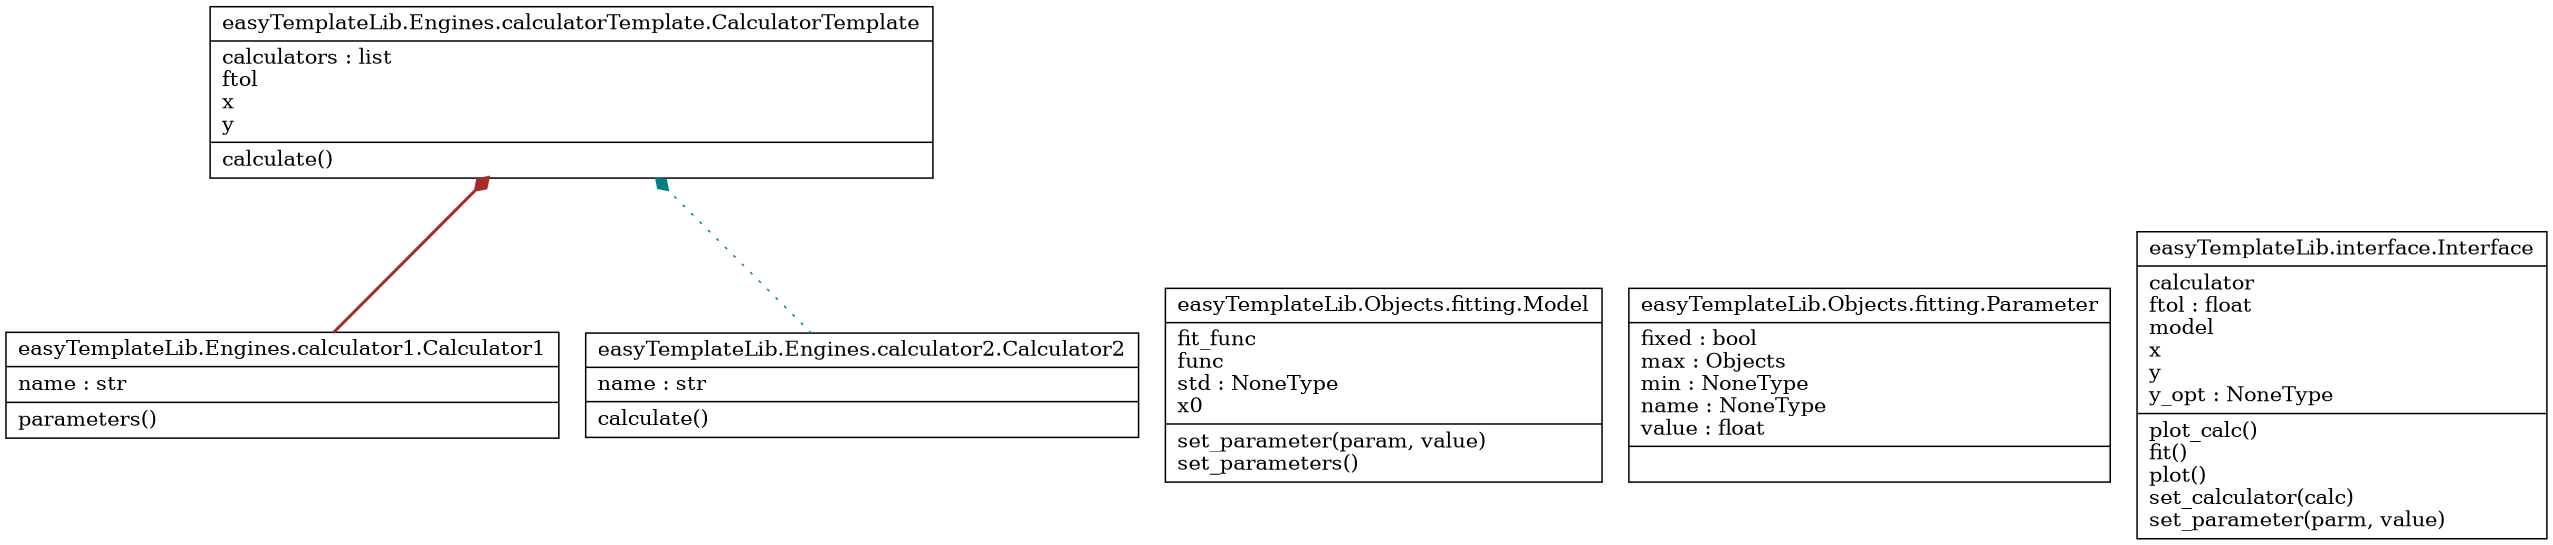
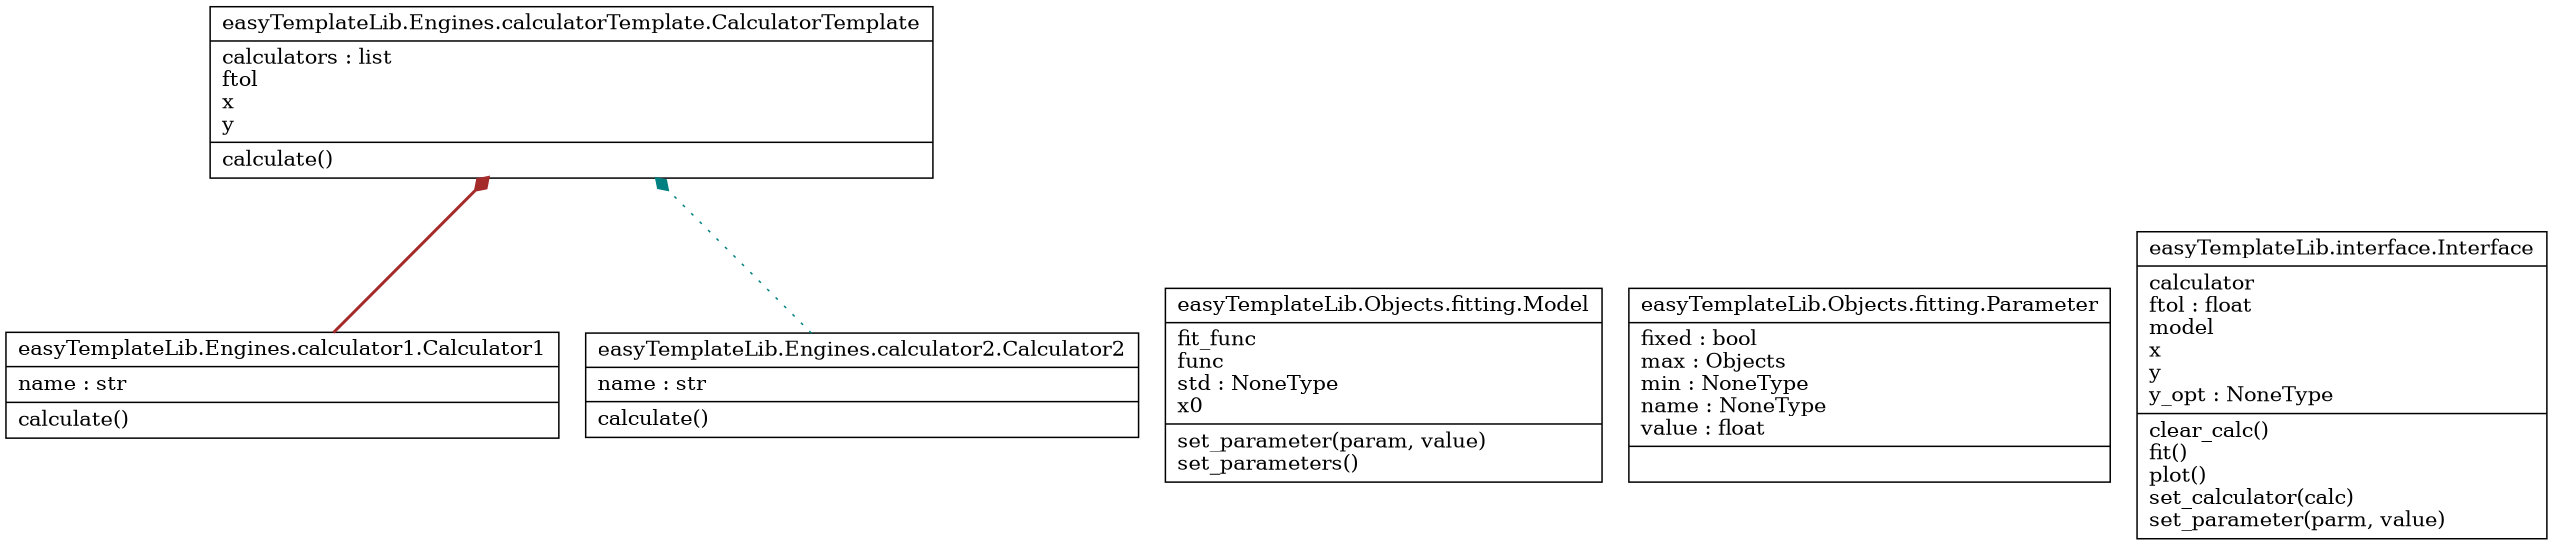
(88, 420) -> (74, 420)
(2203, 431) -> (2209, 431)
